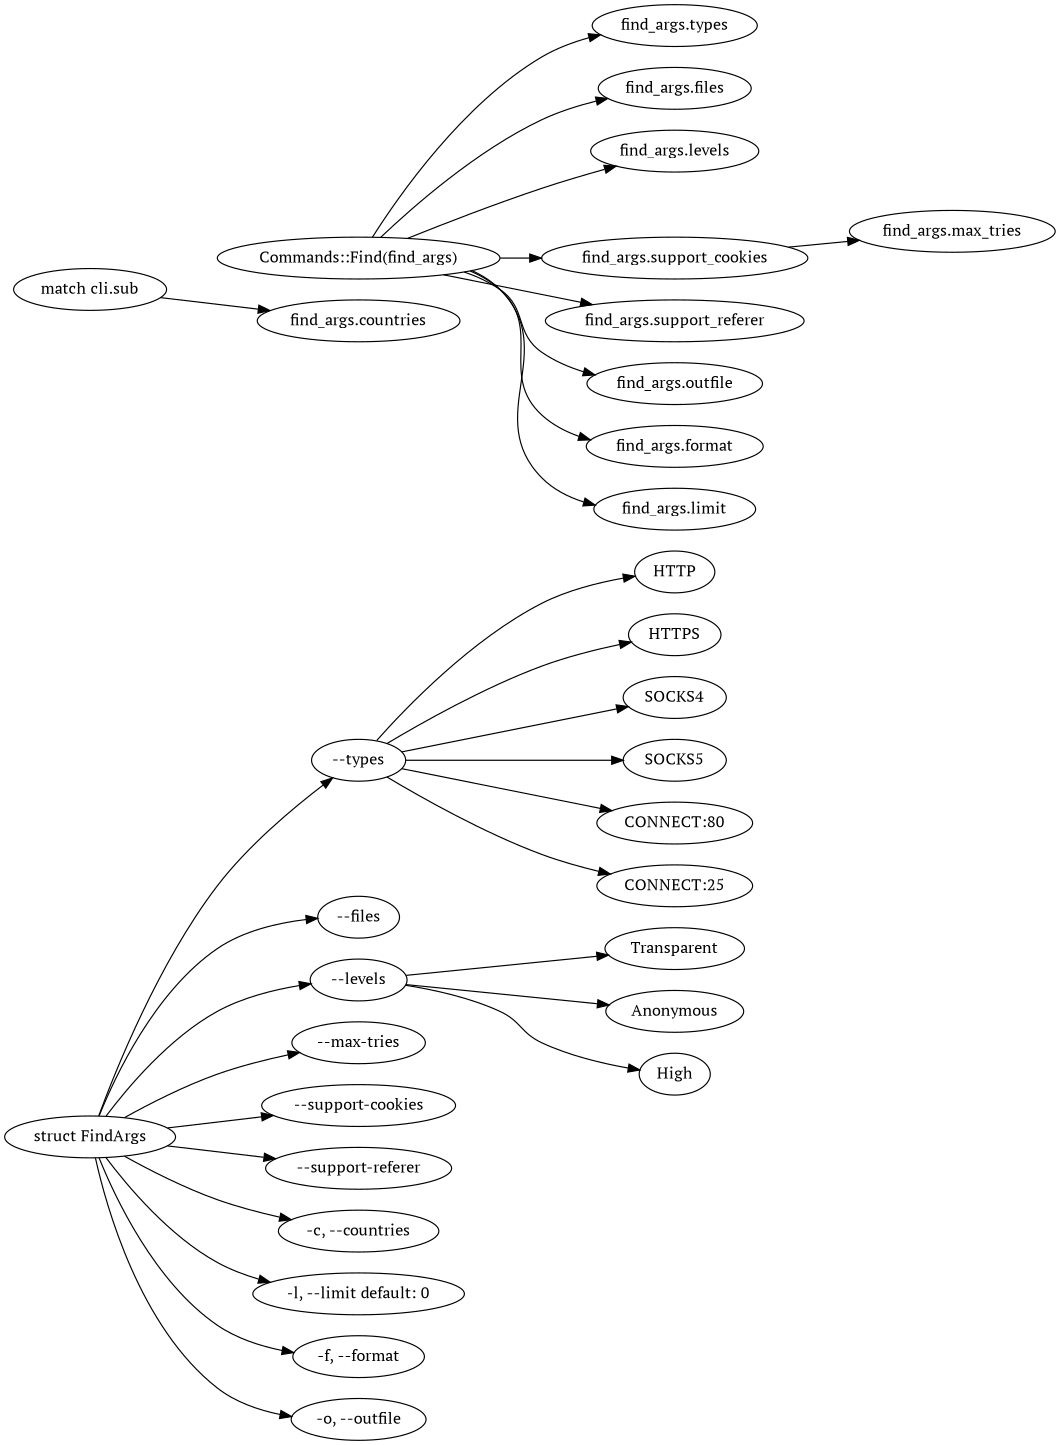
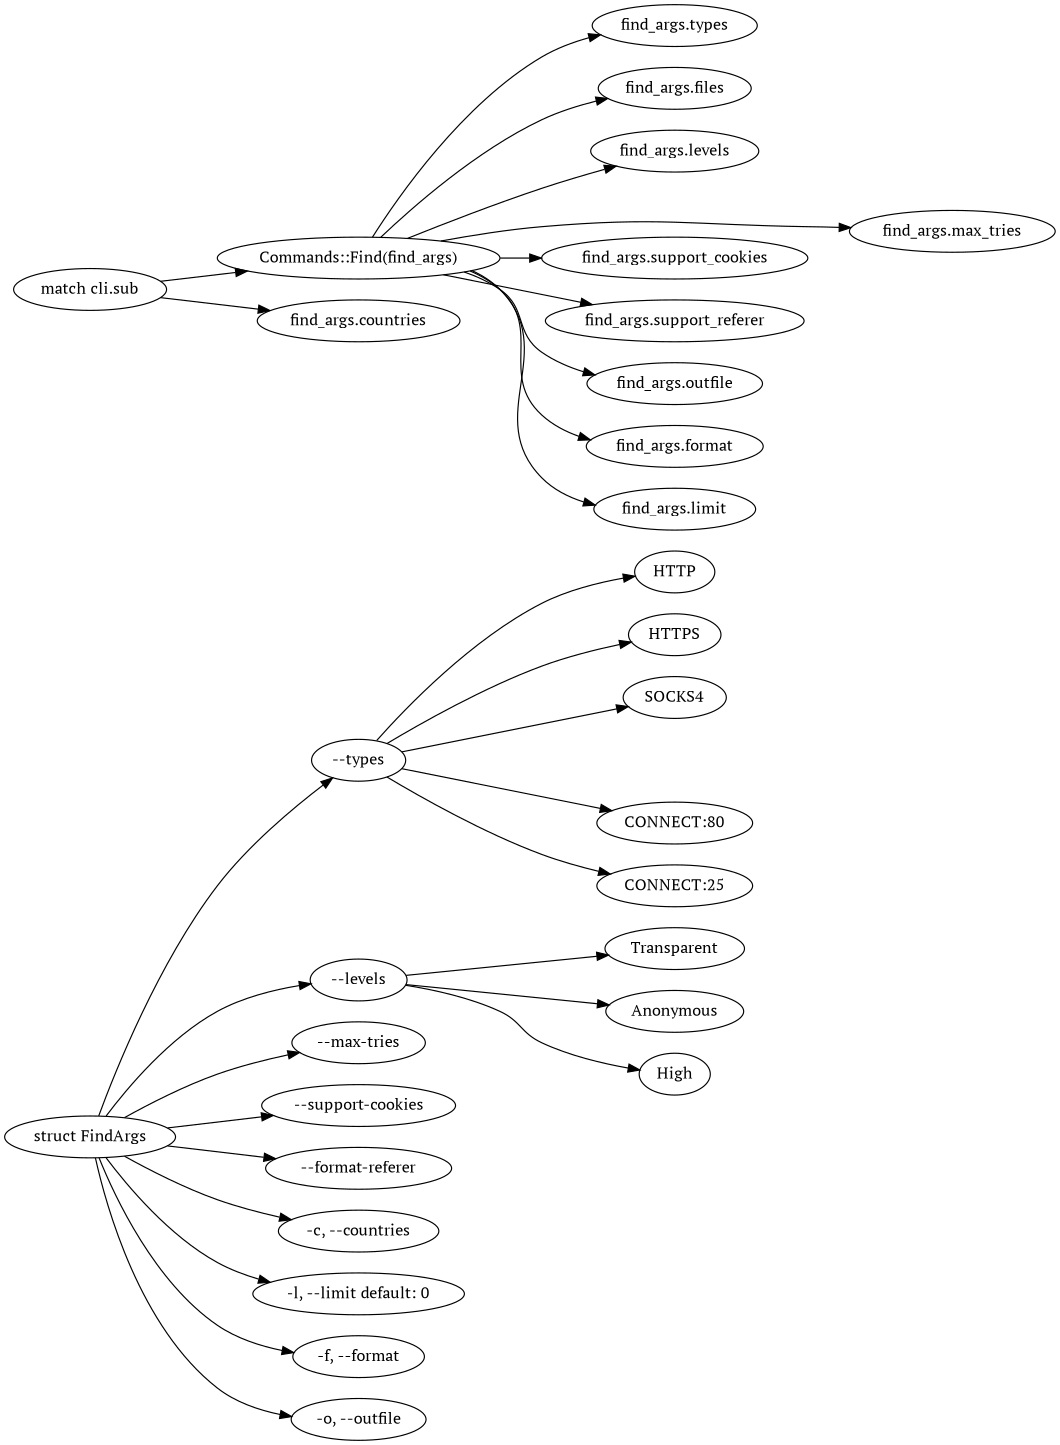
(818, 244) -> (639, 222)
none -> (198, 277)
(675, 760) -> none
(359, 917) -> none
(359, 1168) -> (359, 1168)
